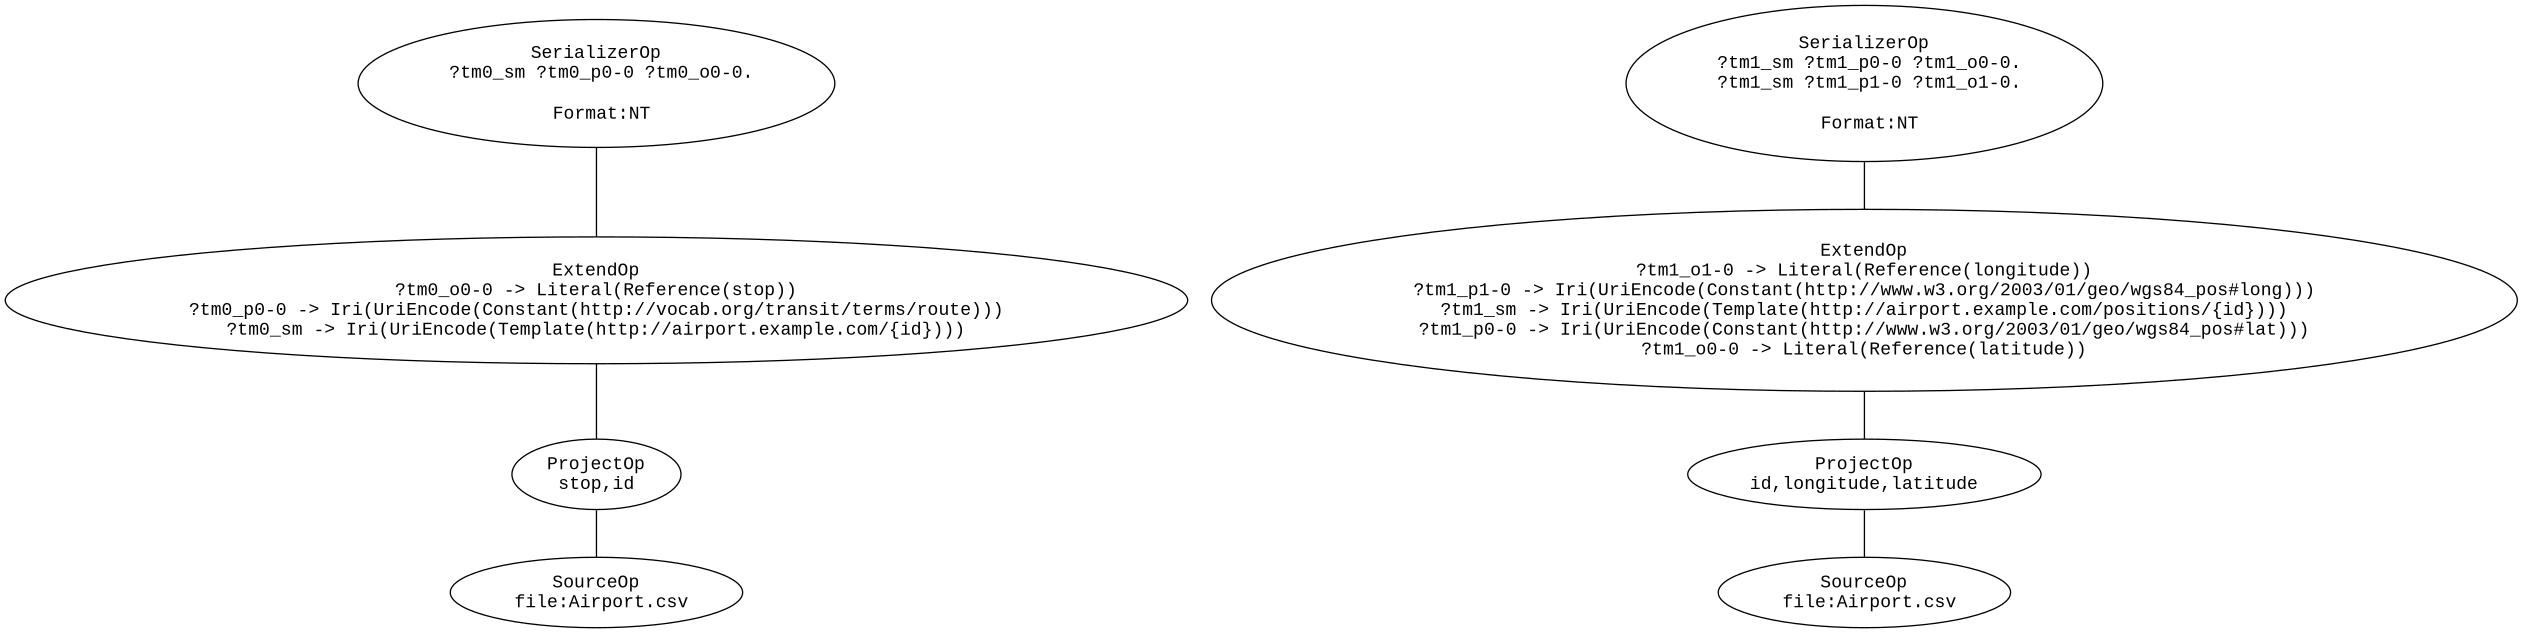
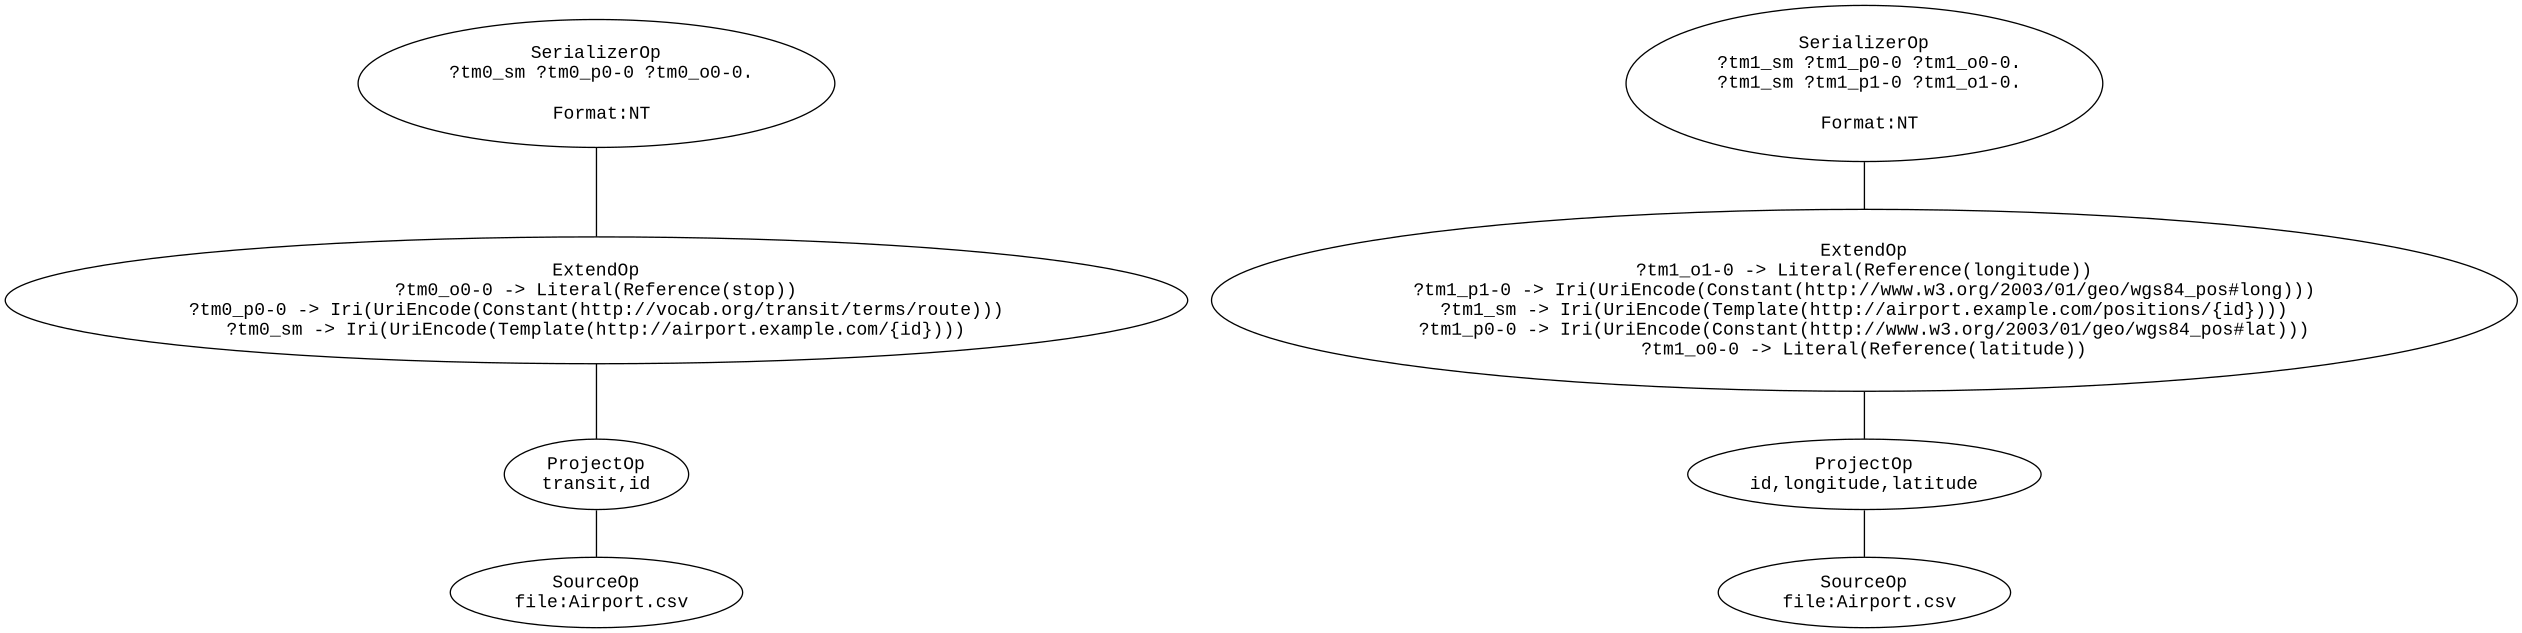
(596, 474) -> (596, 474)
